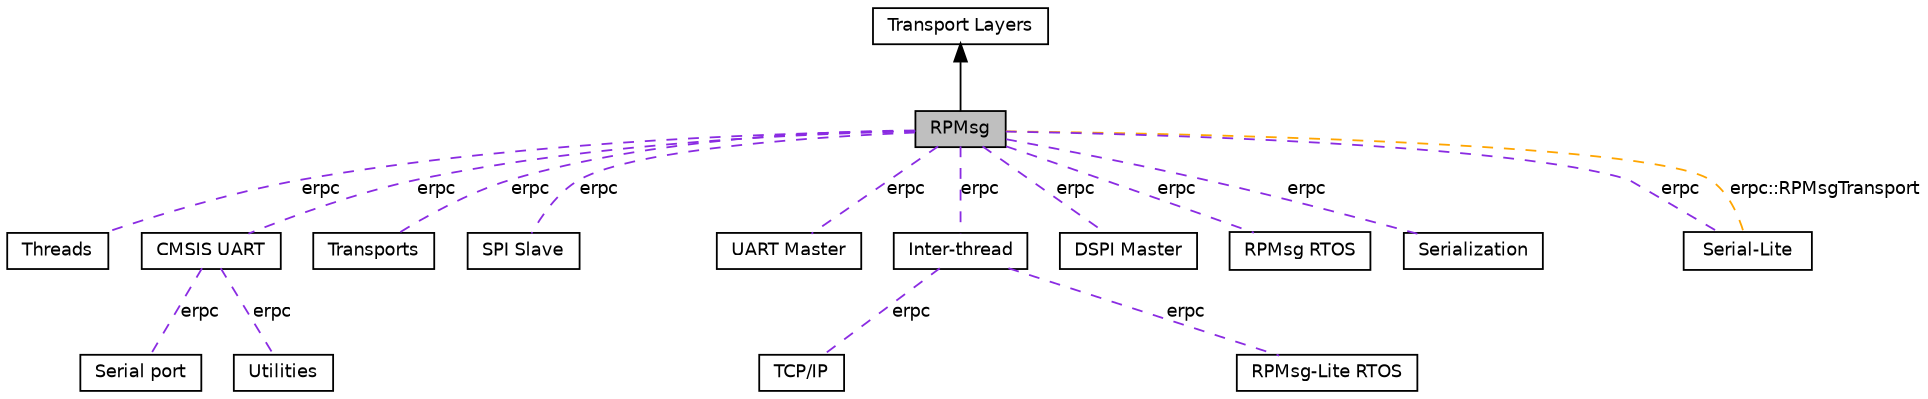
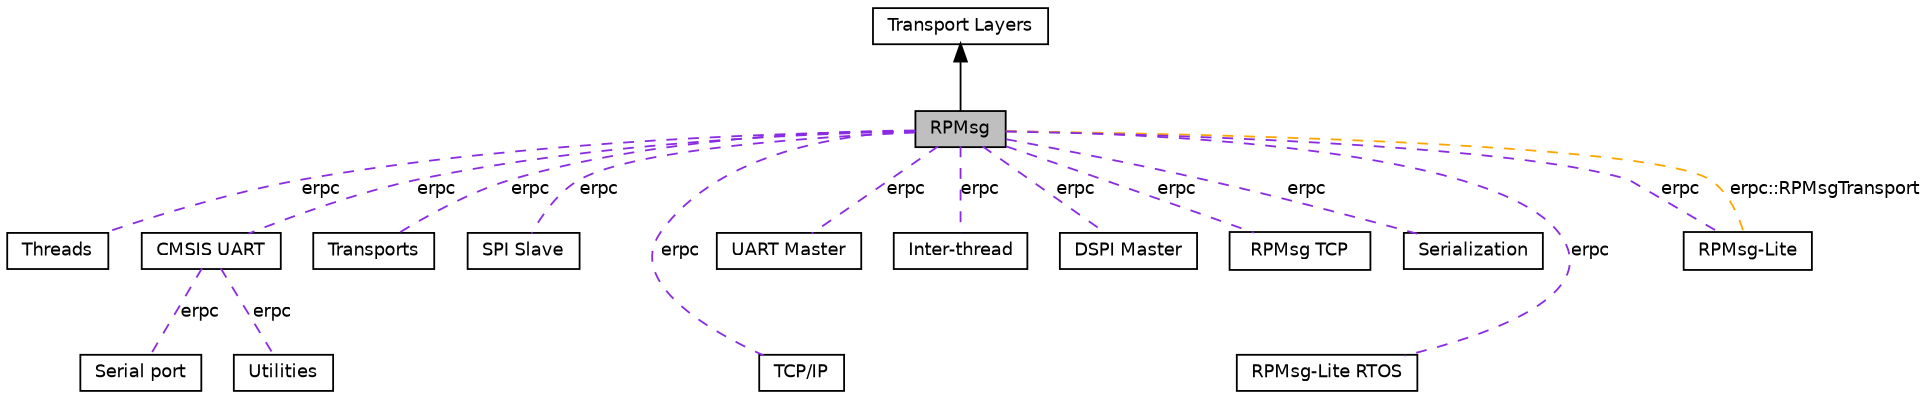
(1300, 251) -> (1300, 251)
(1748, 251) -> (1748, 251)
(881, 312) -> (696, 197)
(1144, 312) -> (1404, 167)
